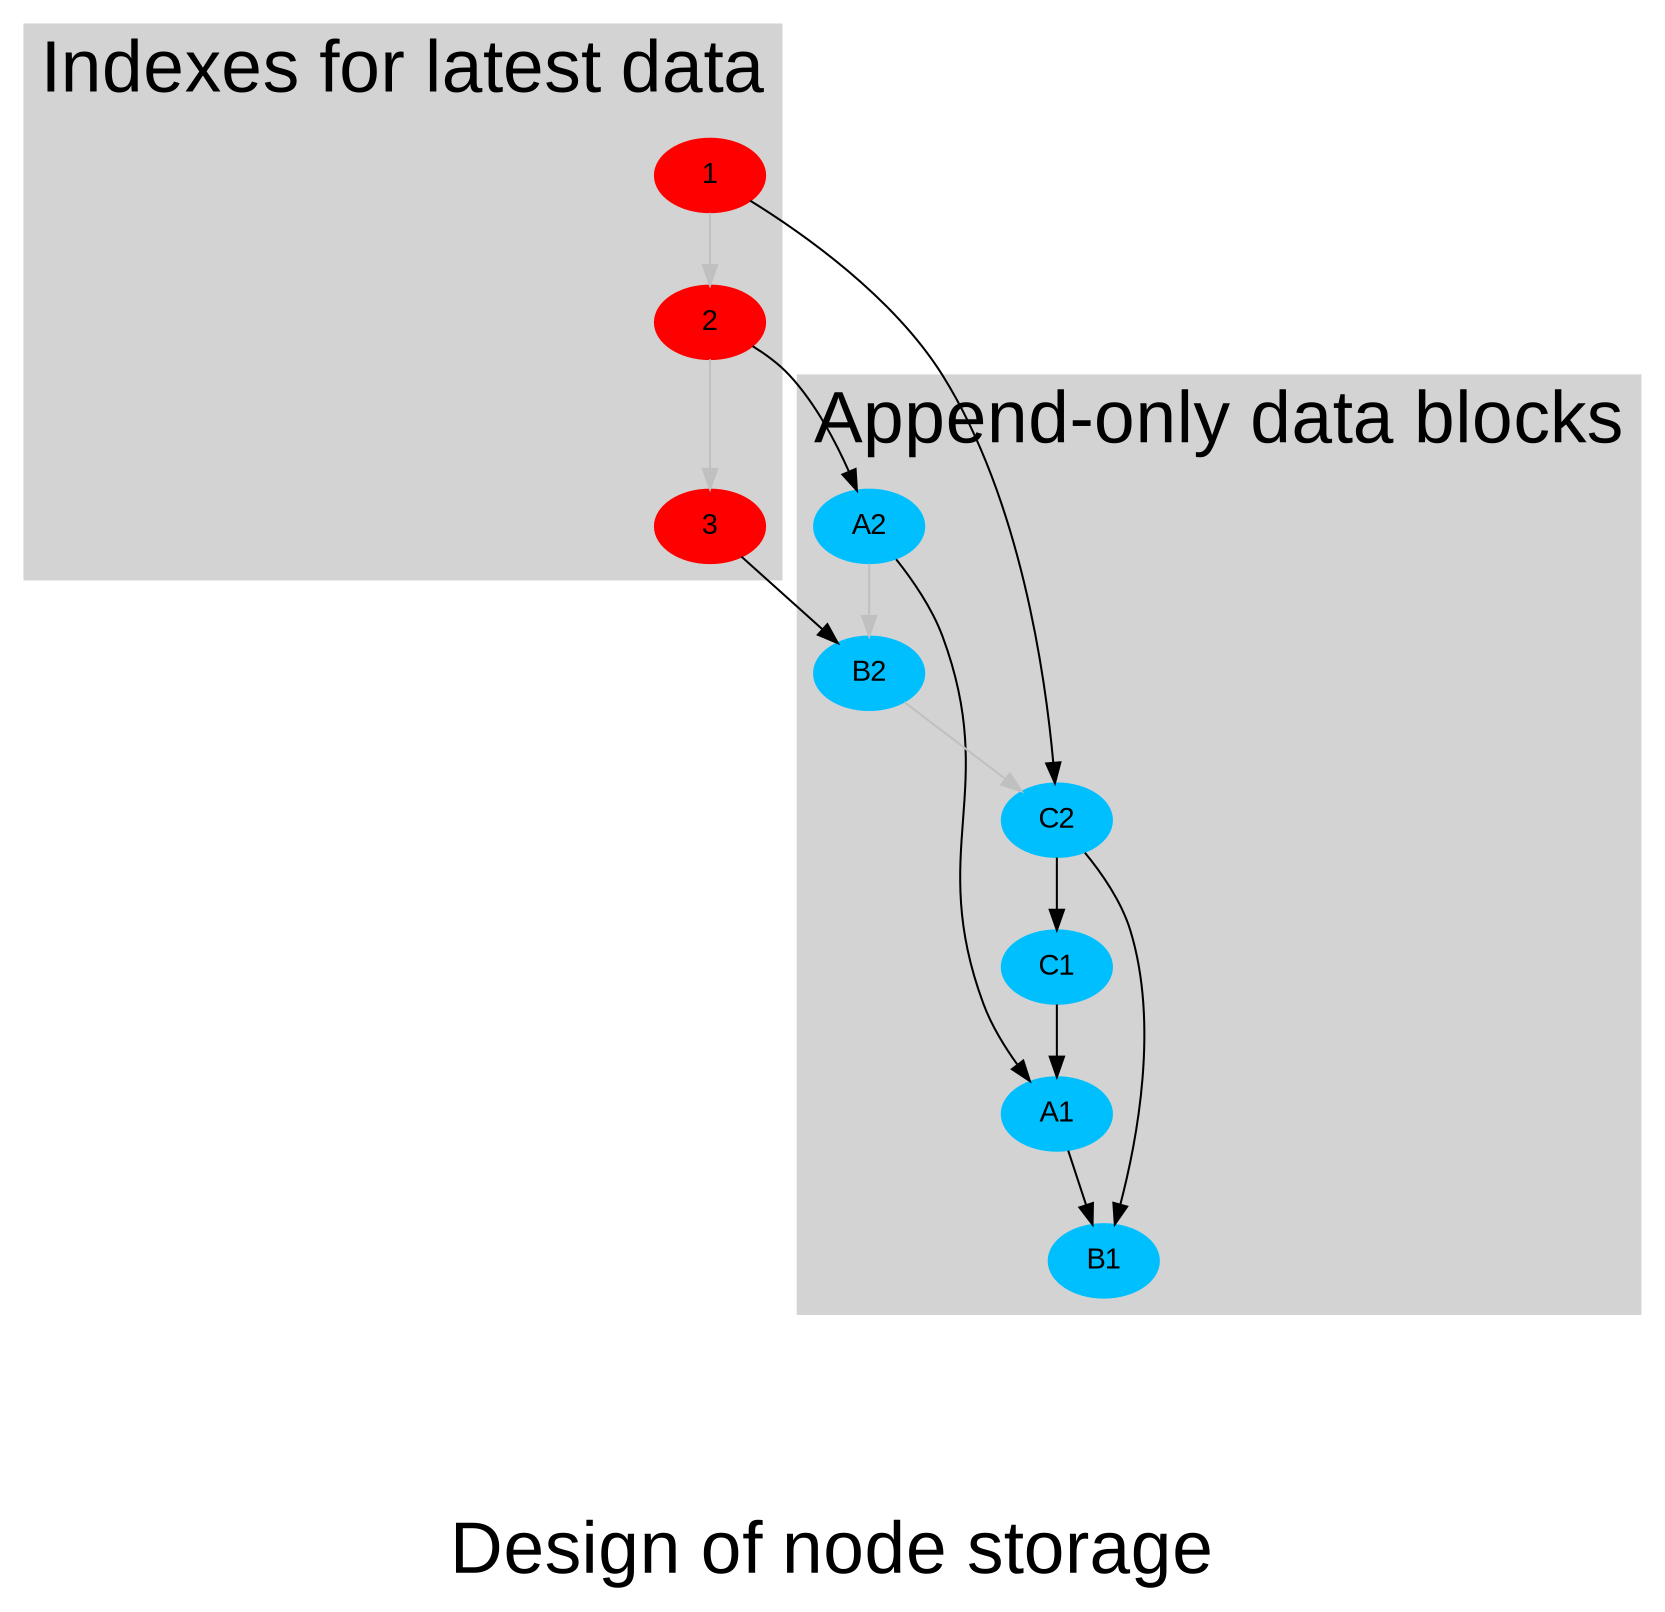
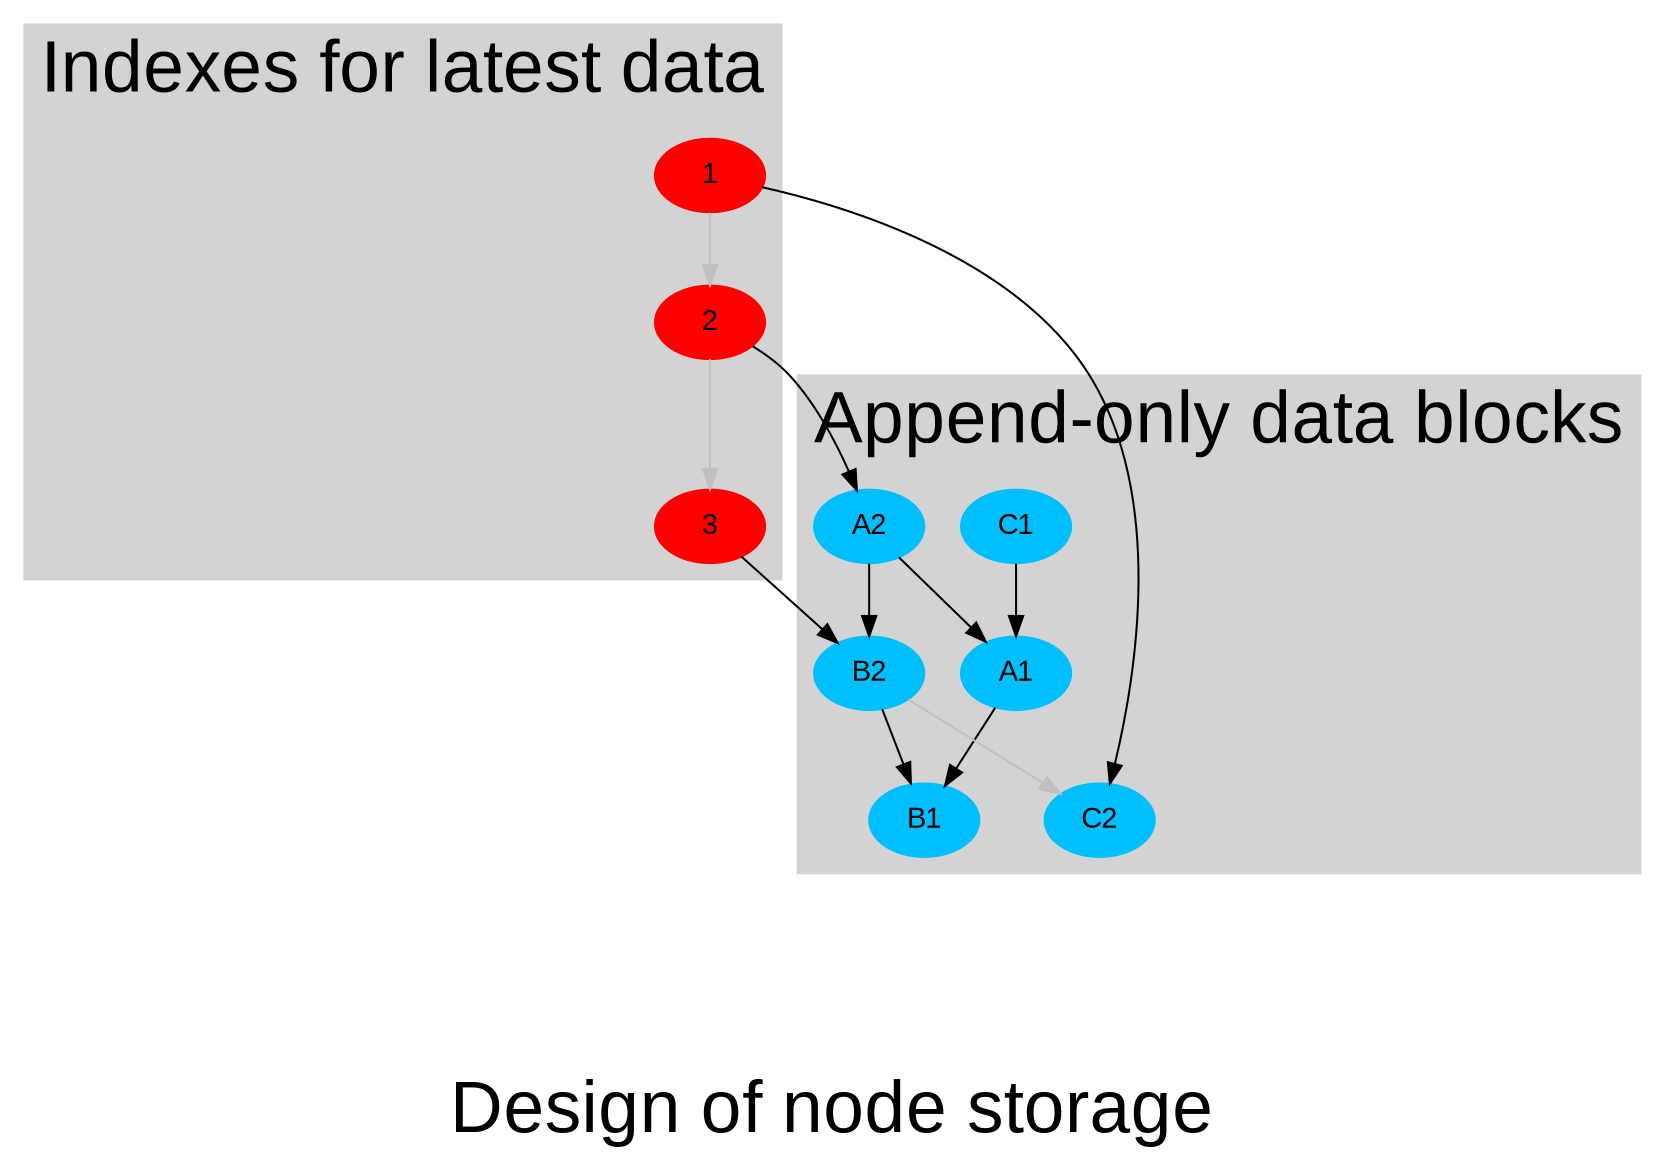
(869, 590) -> (869, 590)
(1057, 884) -> none
(1144, 1023) -> (893, 737)
